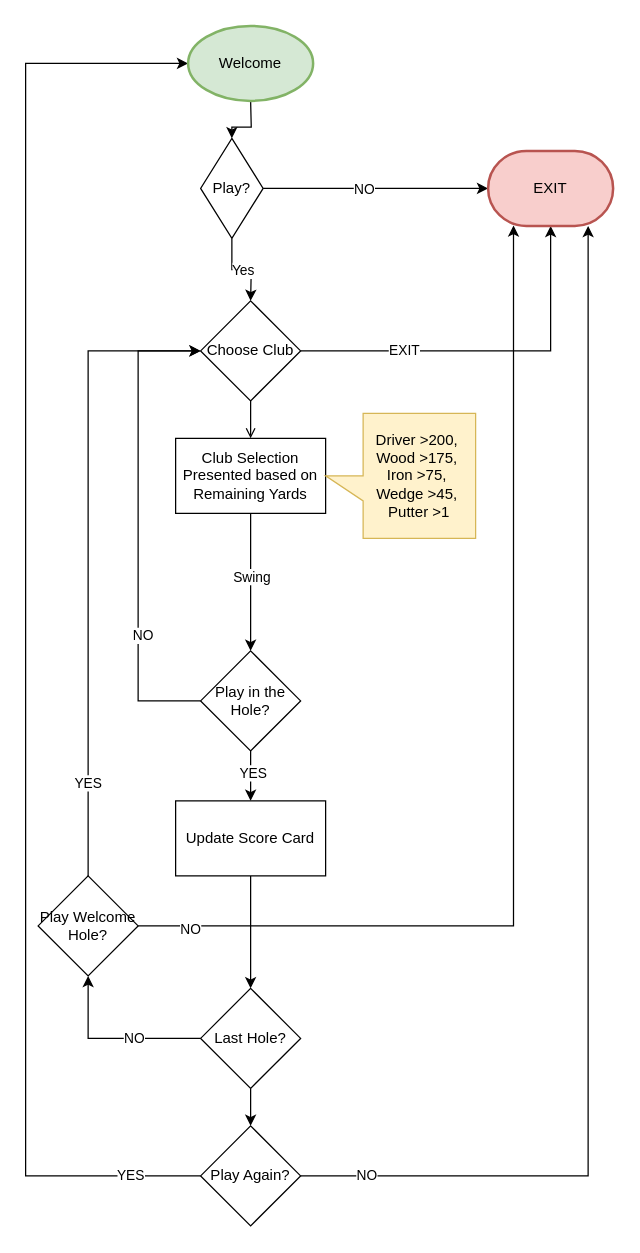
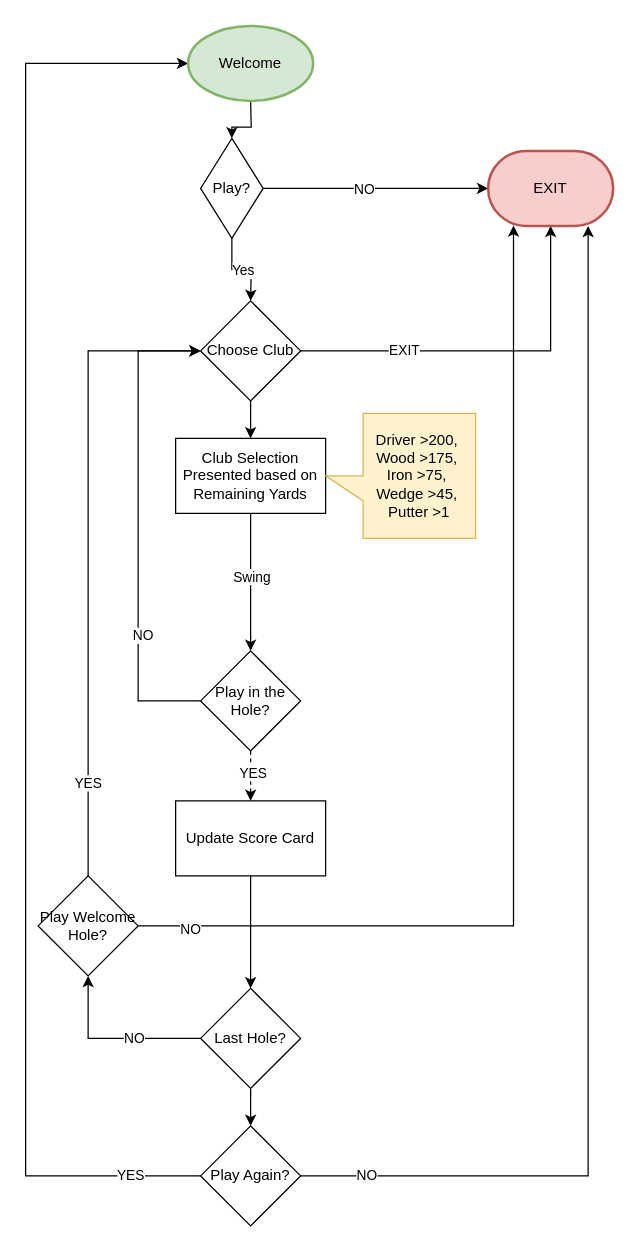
(251, 430) -> (251, 428)
(251, 759) -> (251, 759)
